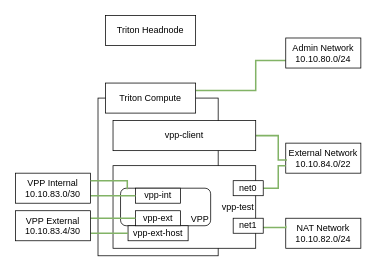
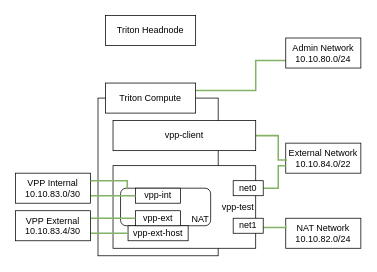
(201, 218) -> (201, 218)
